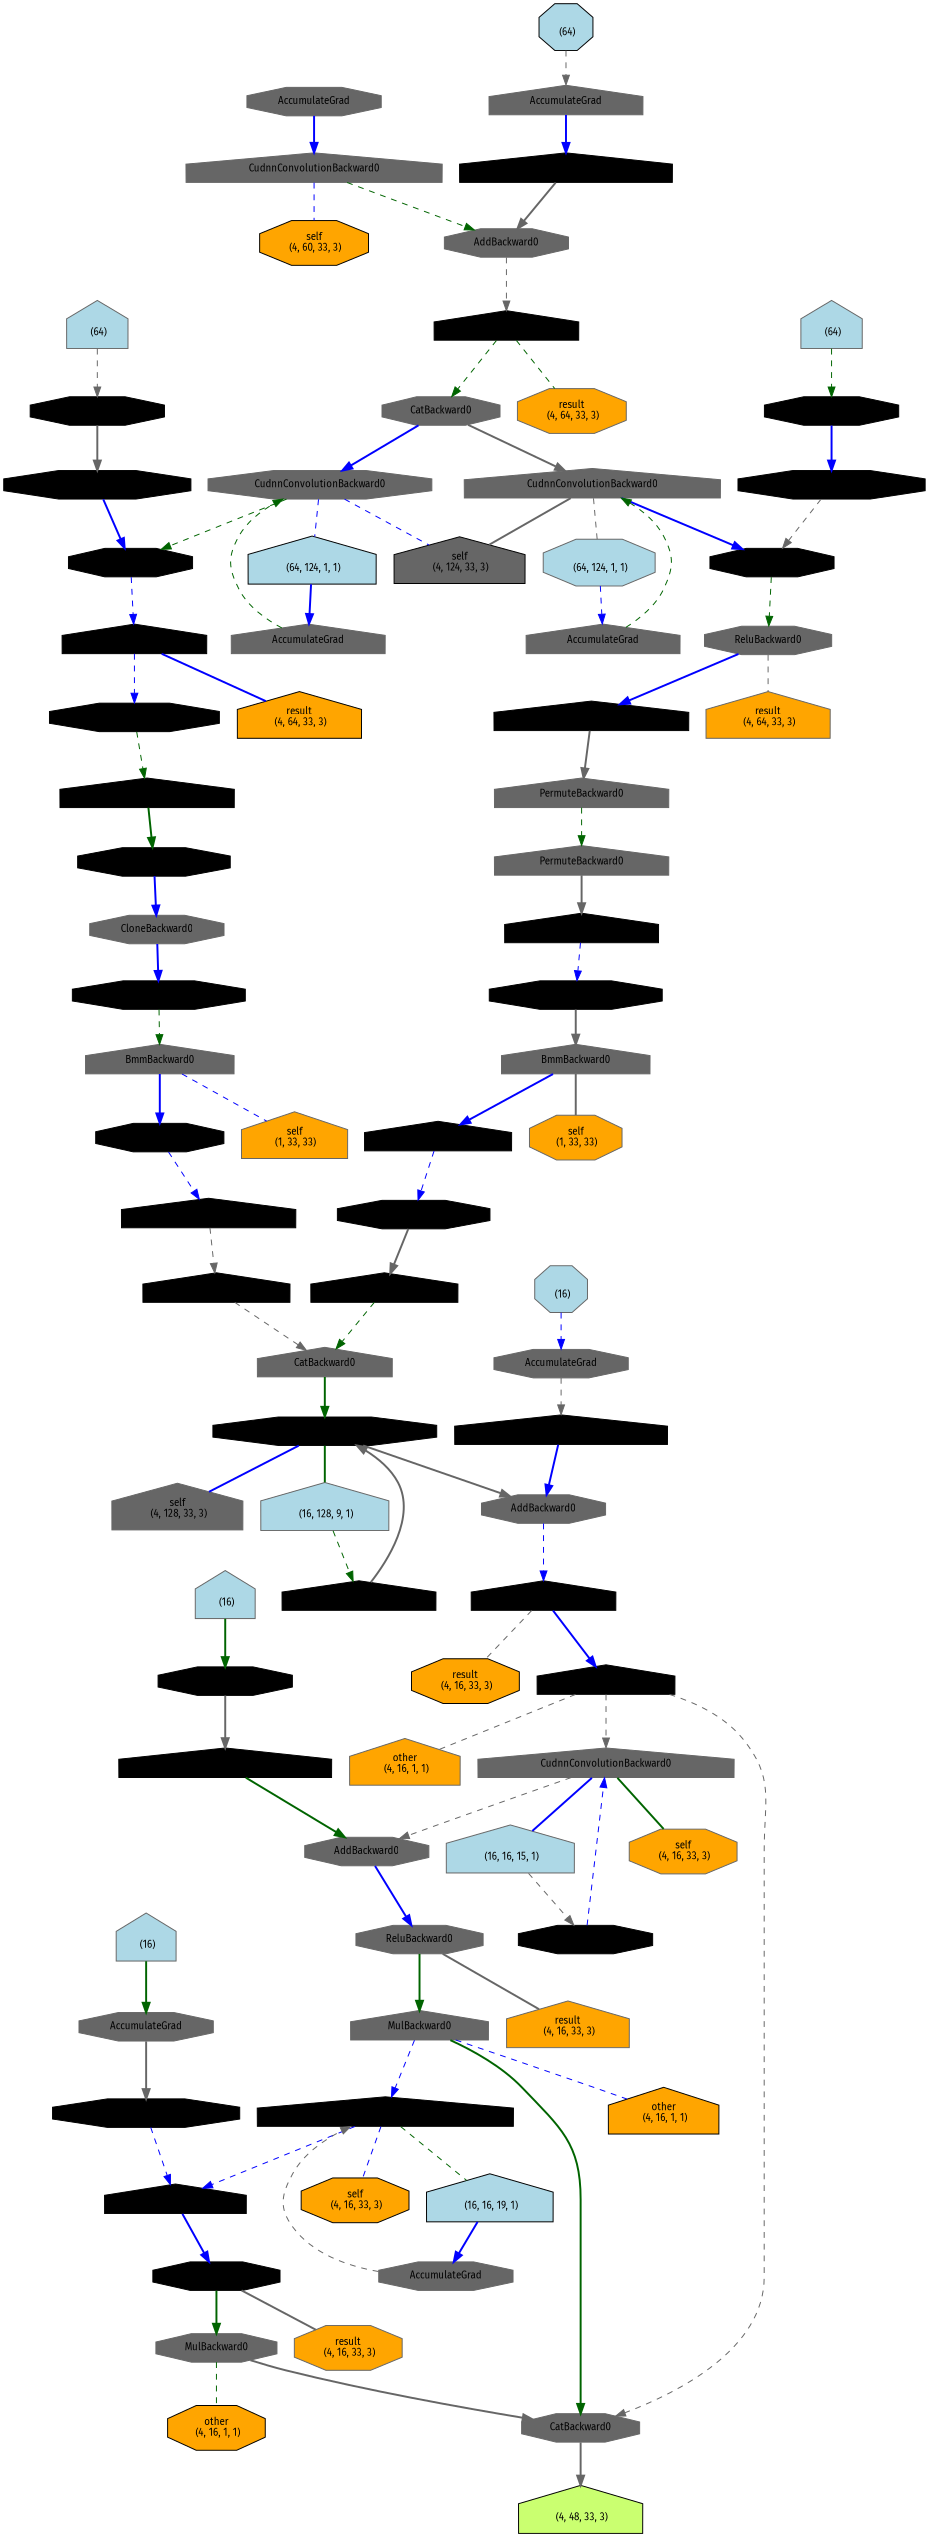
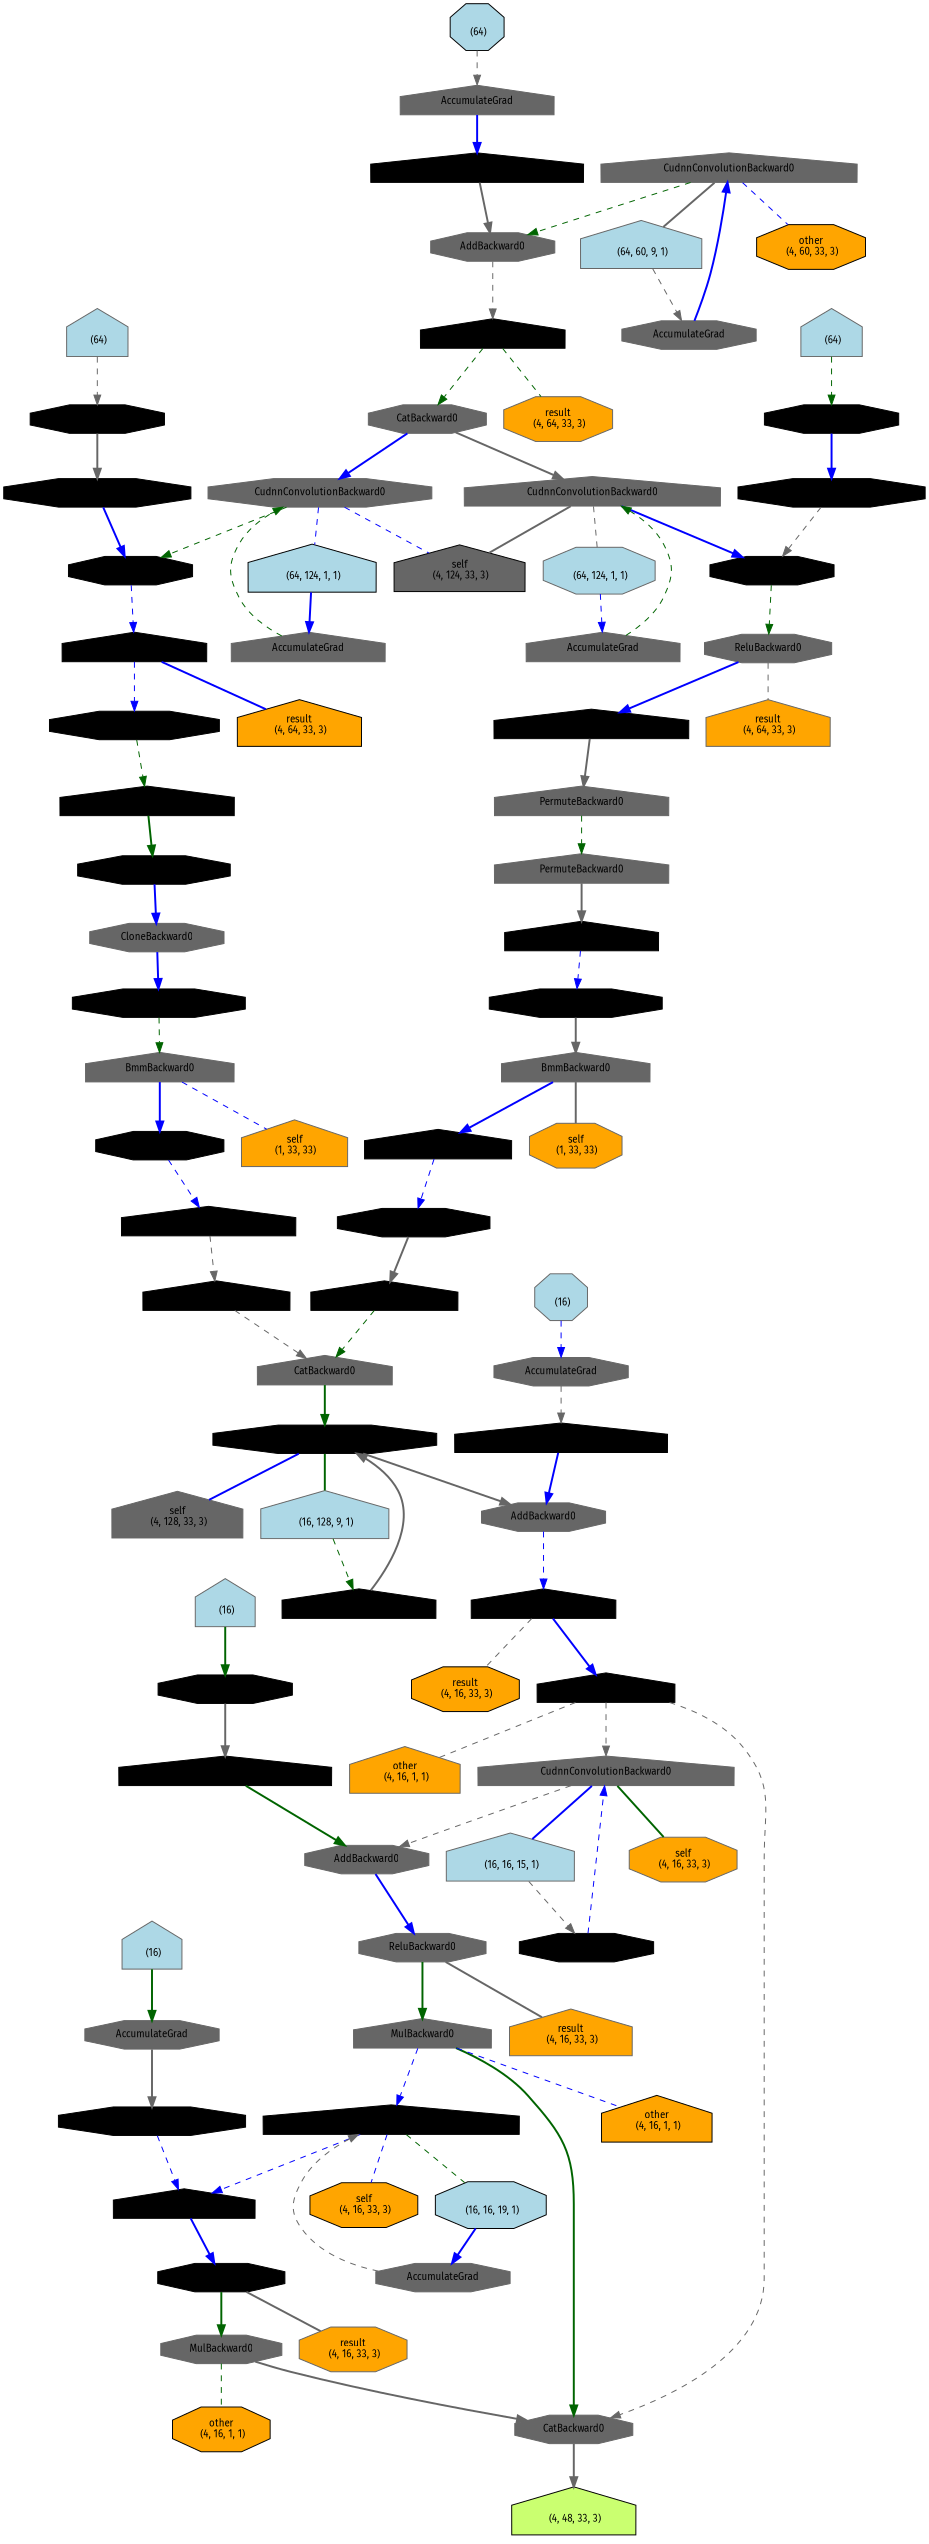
(314, 243) -> (811, 247)
none -> (641, 247)
(490, 2200) -> (491, 2205)
